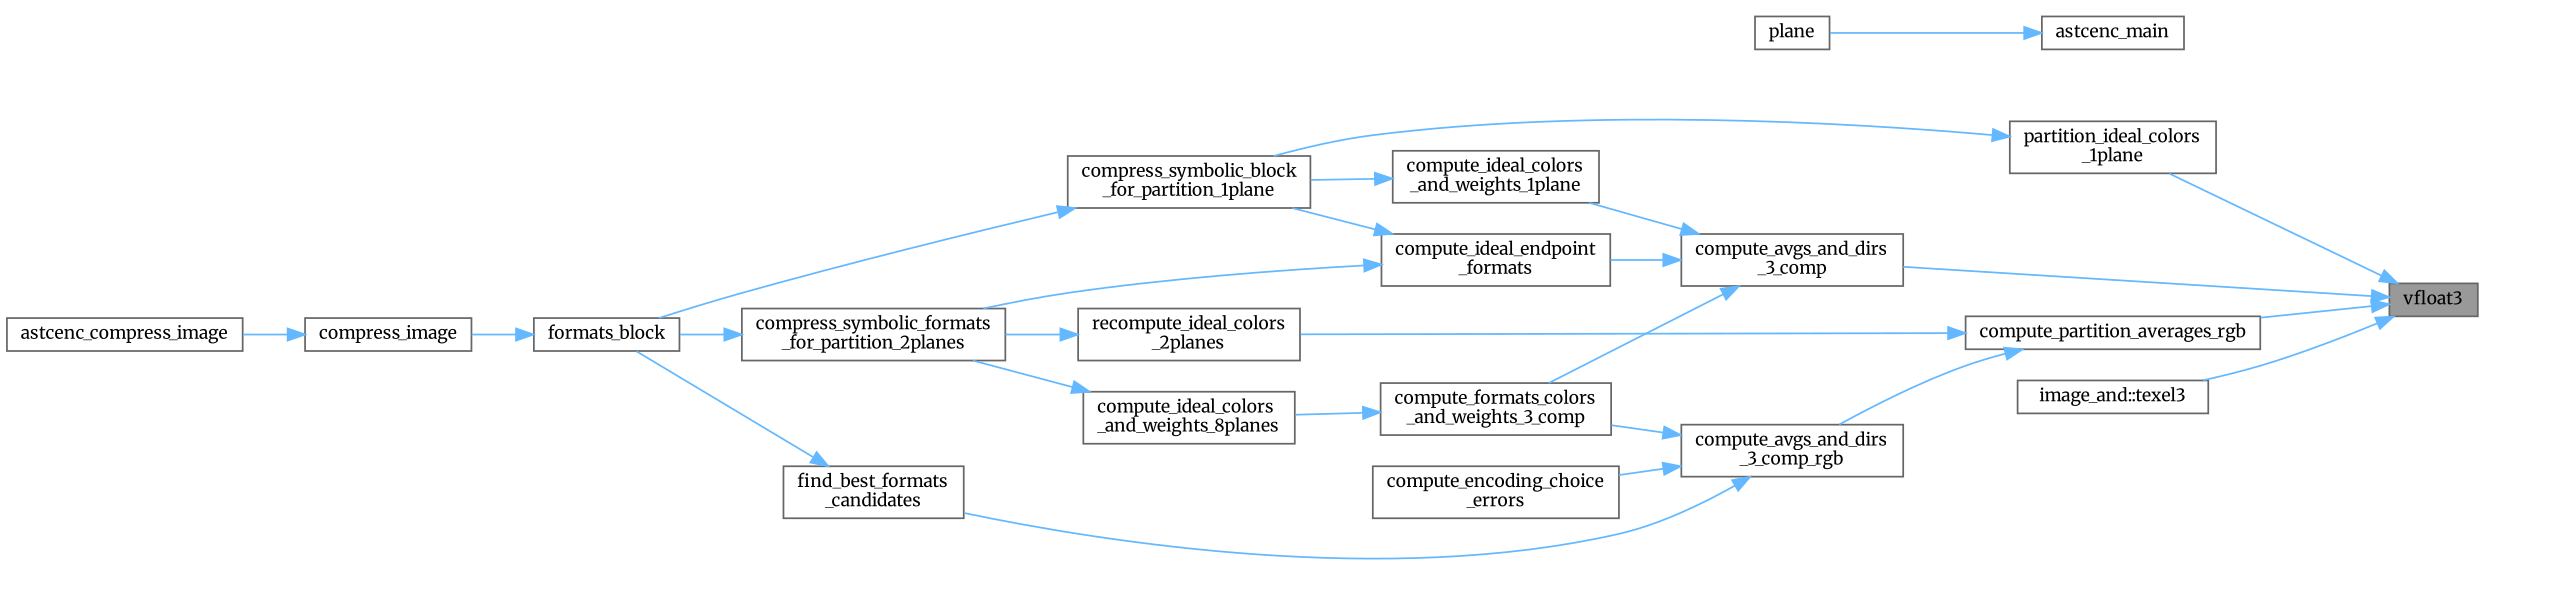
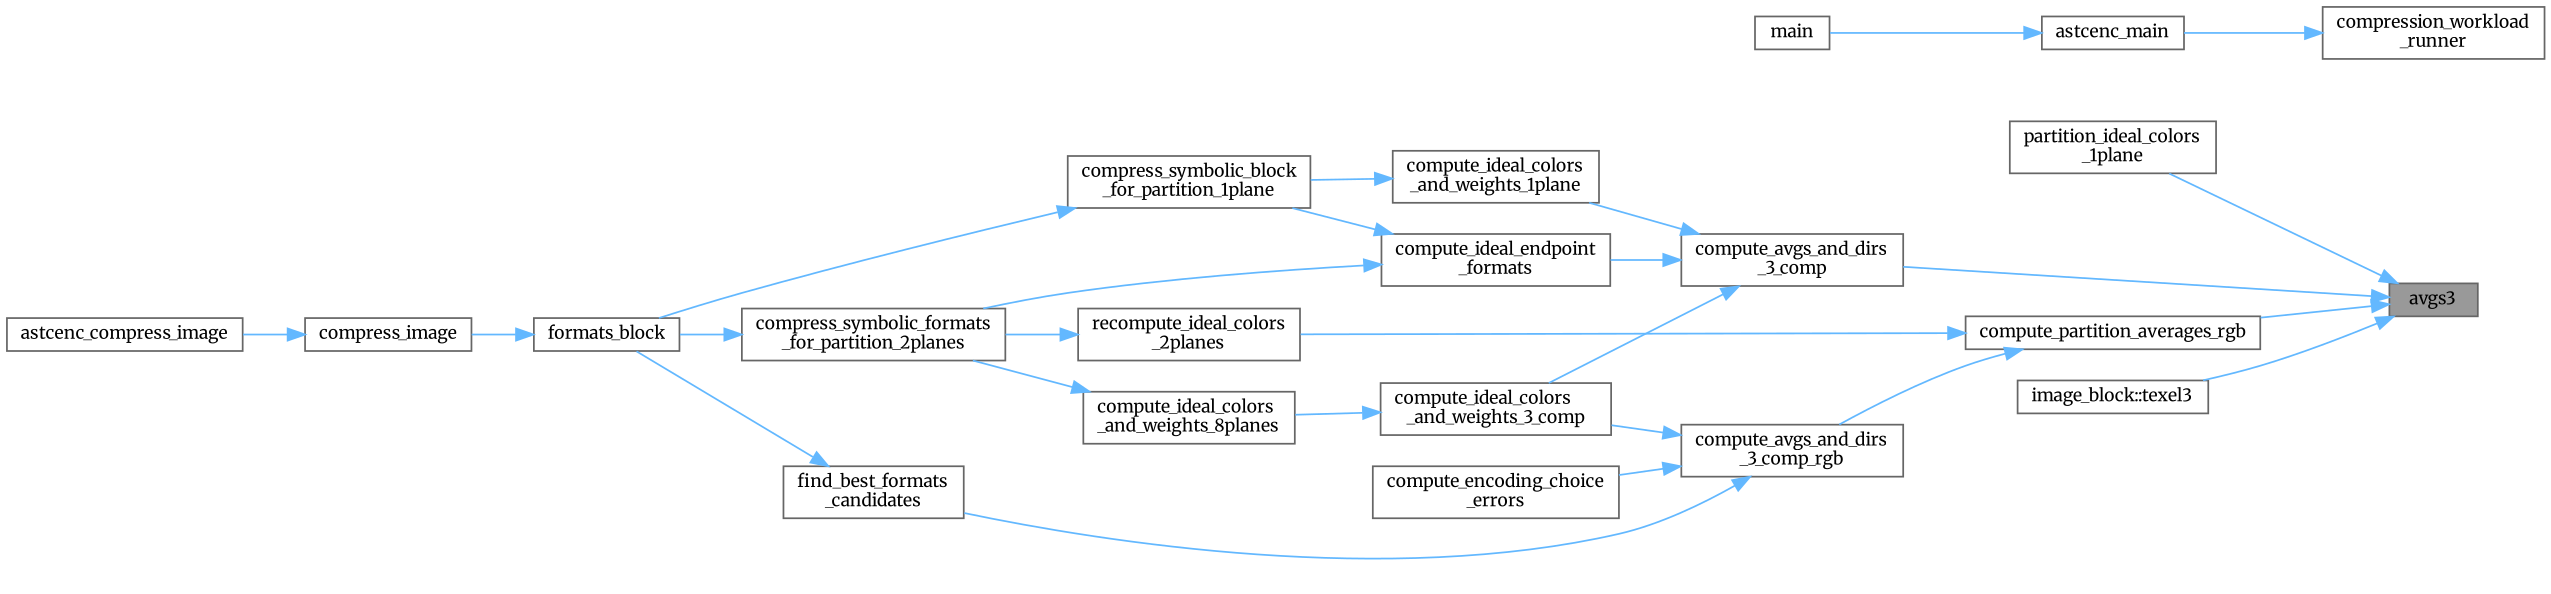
(1792, 33) -> (1792, 33)
none -> (2434, 33)
(1632, 120) -> none
(2434, 300) -> (2434, 300)
(2113, 397) -> (2113, 397)
(1496, 409) -> (1496, 409)
